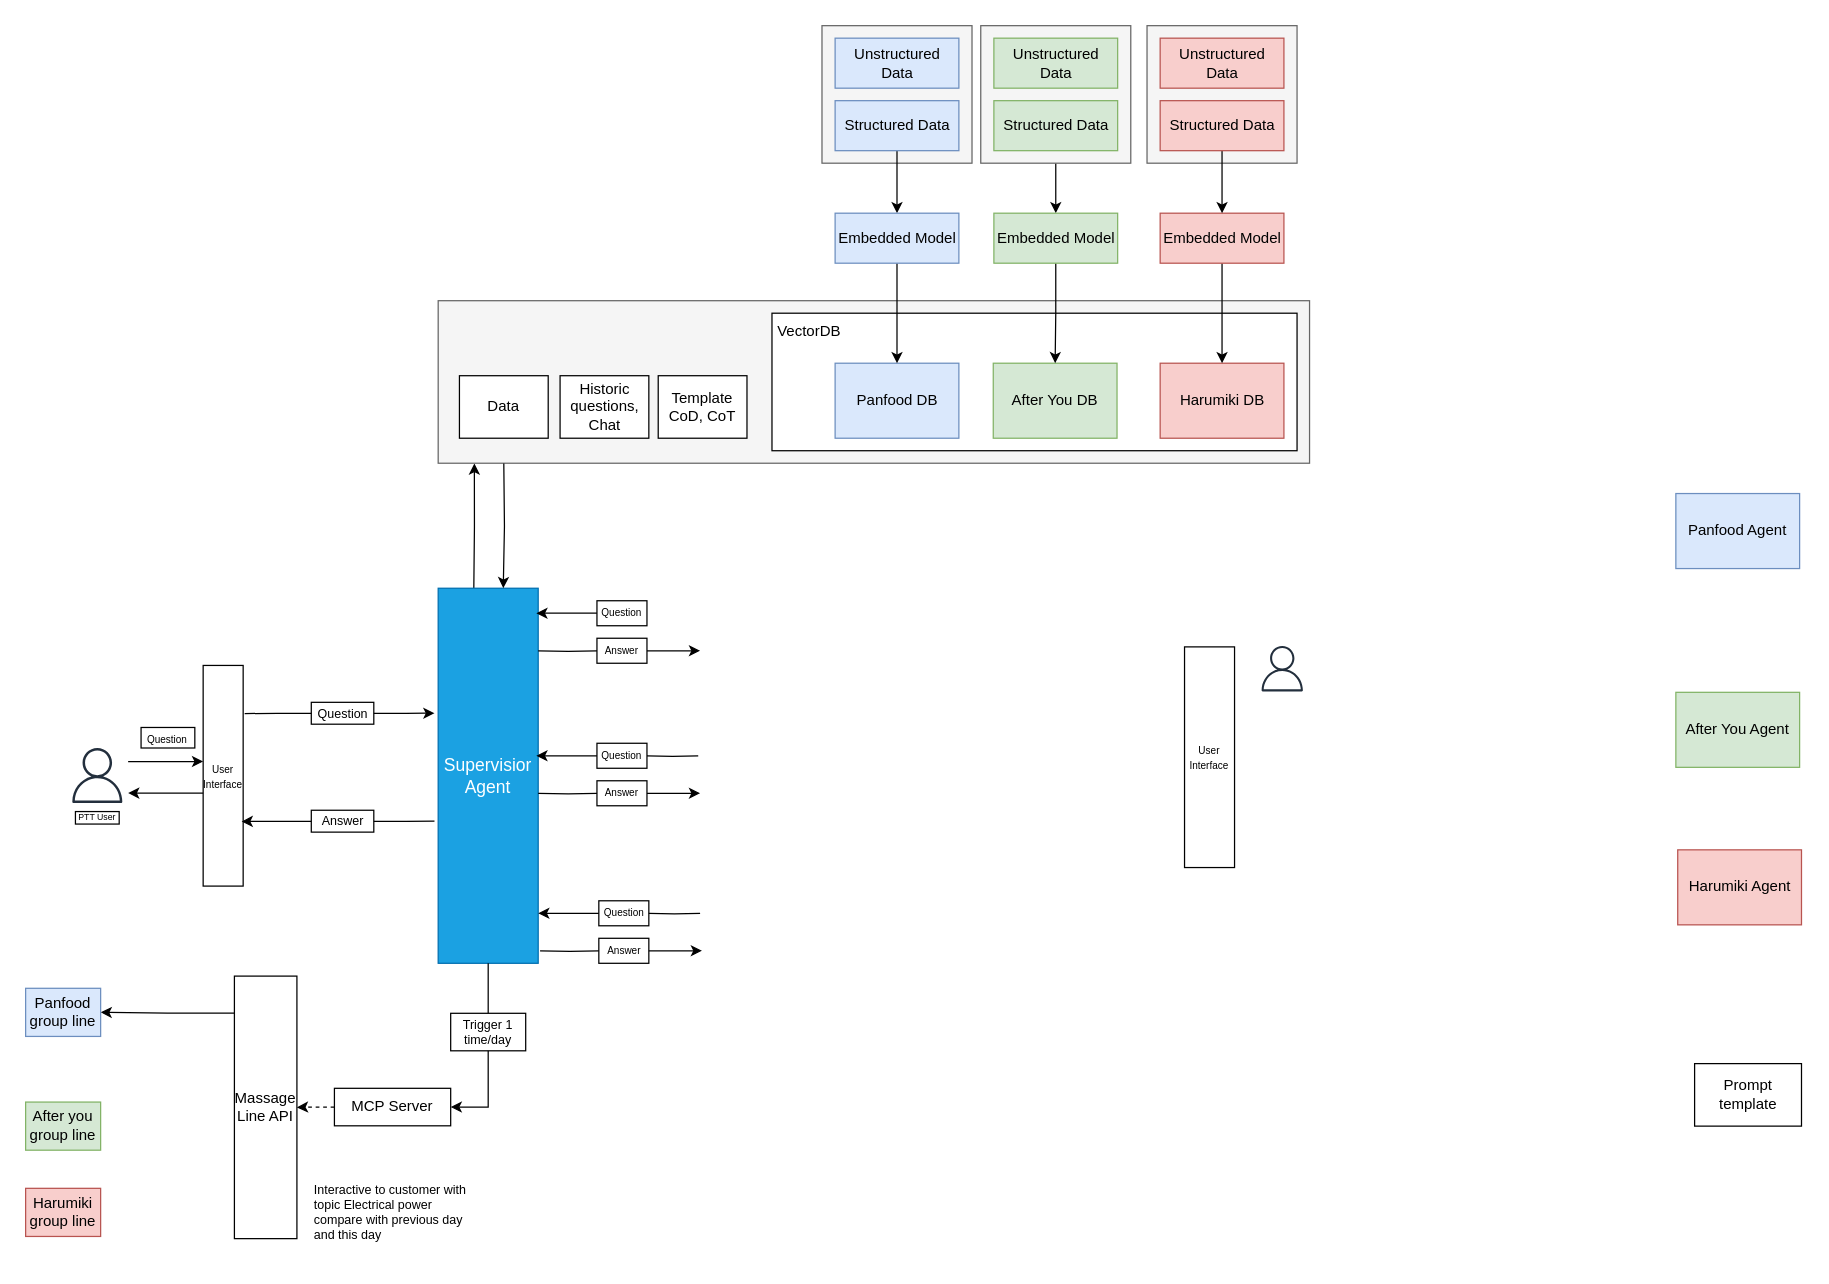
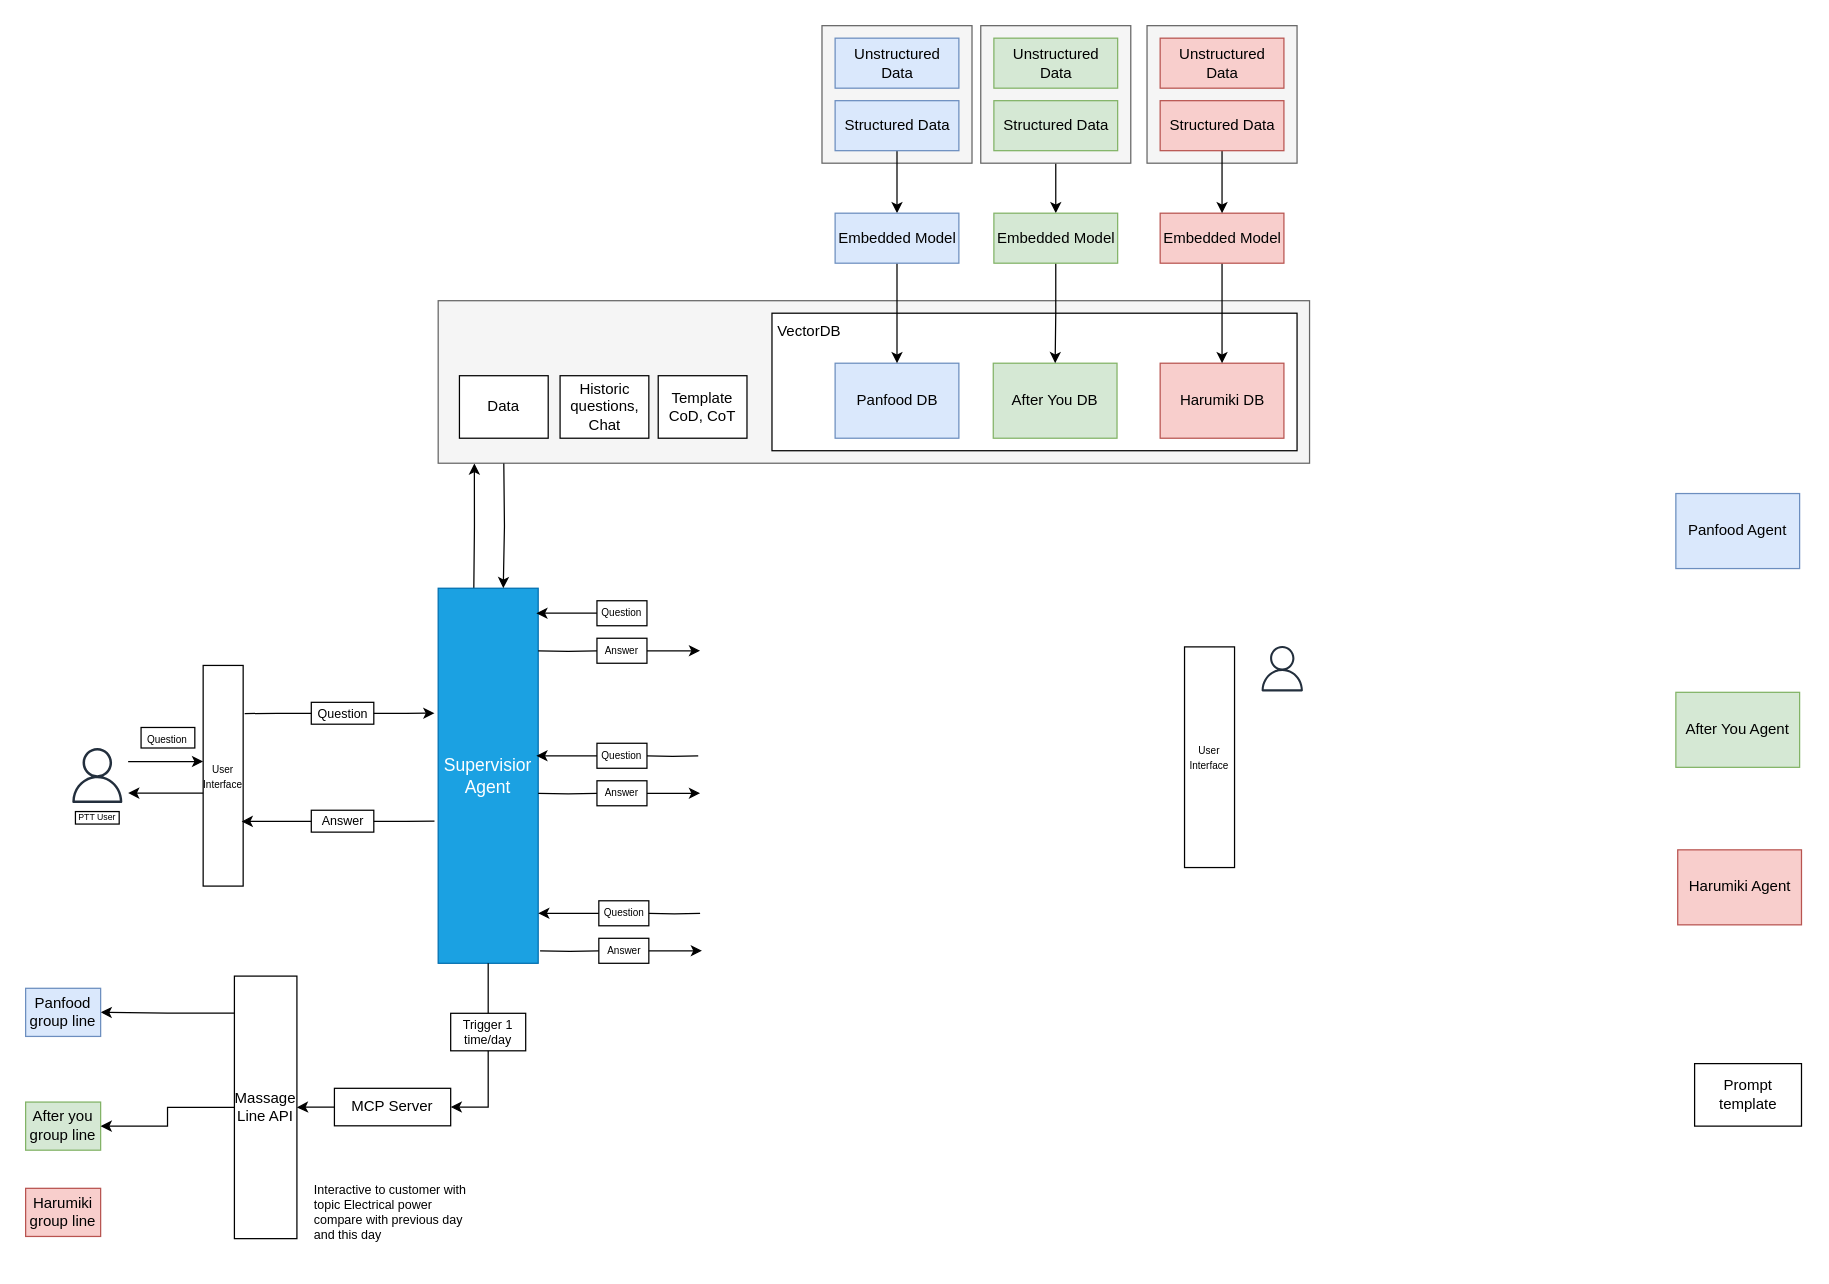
(319, 1107) -> (319, 1107)
none -> (168, 1112)
